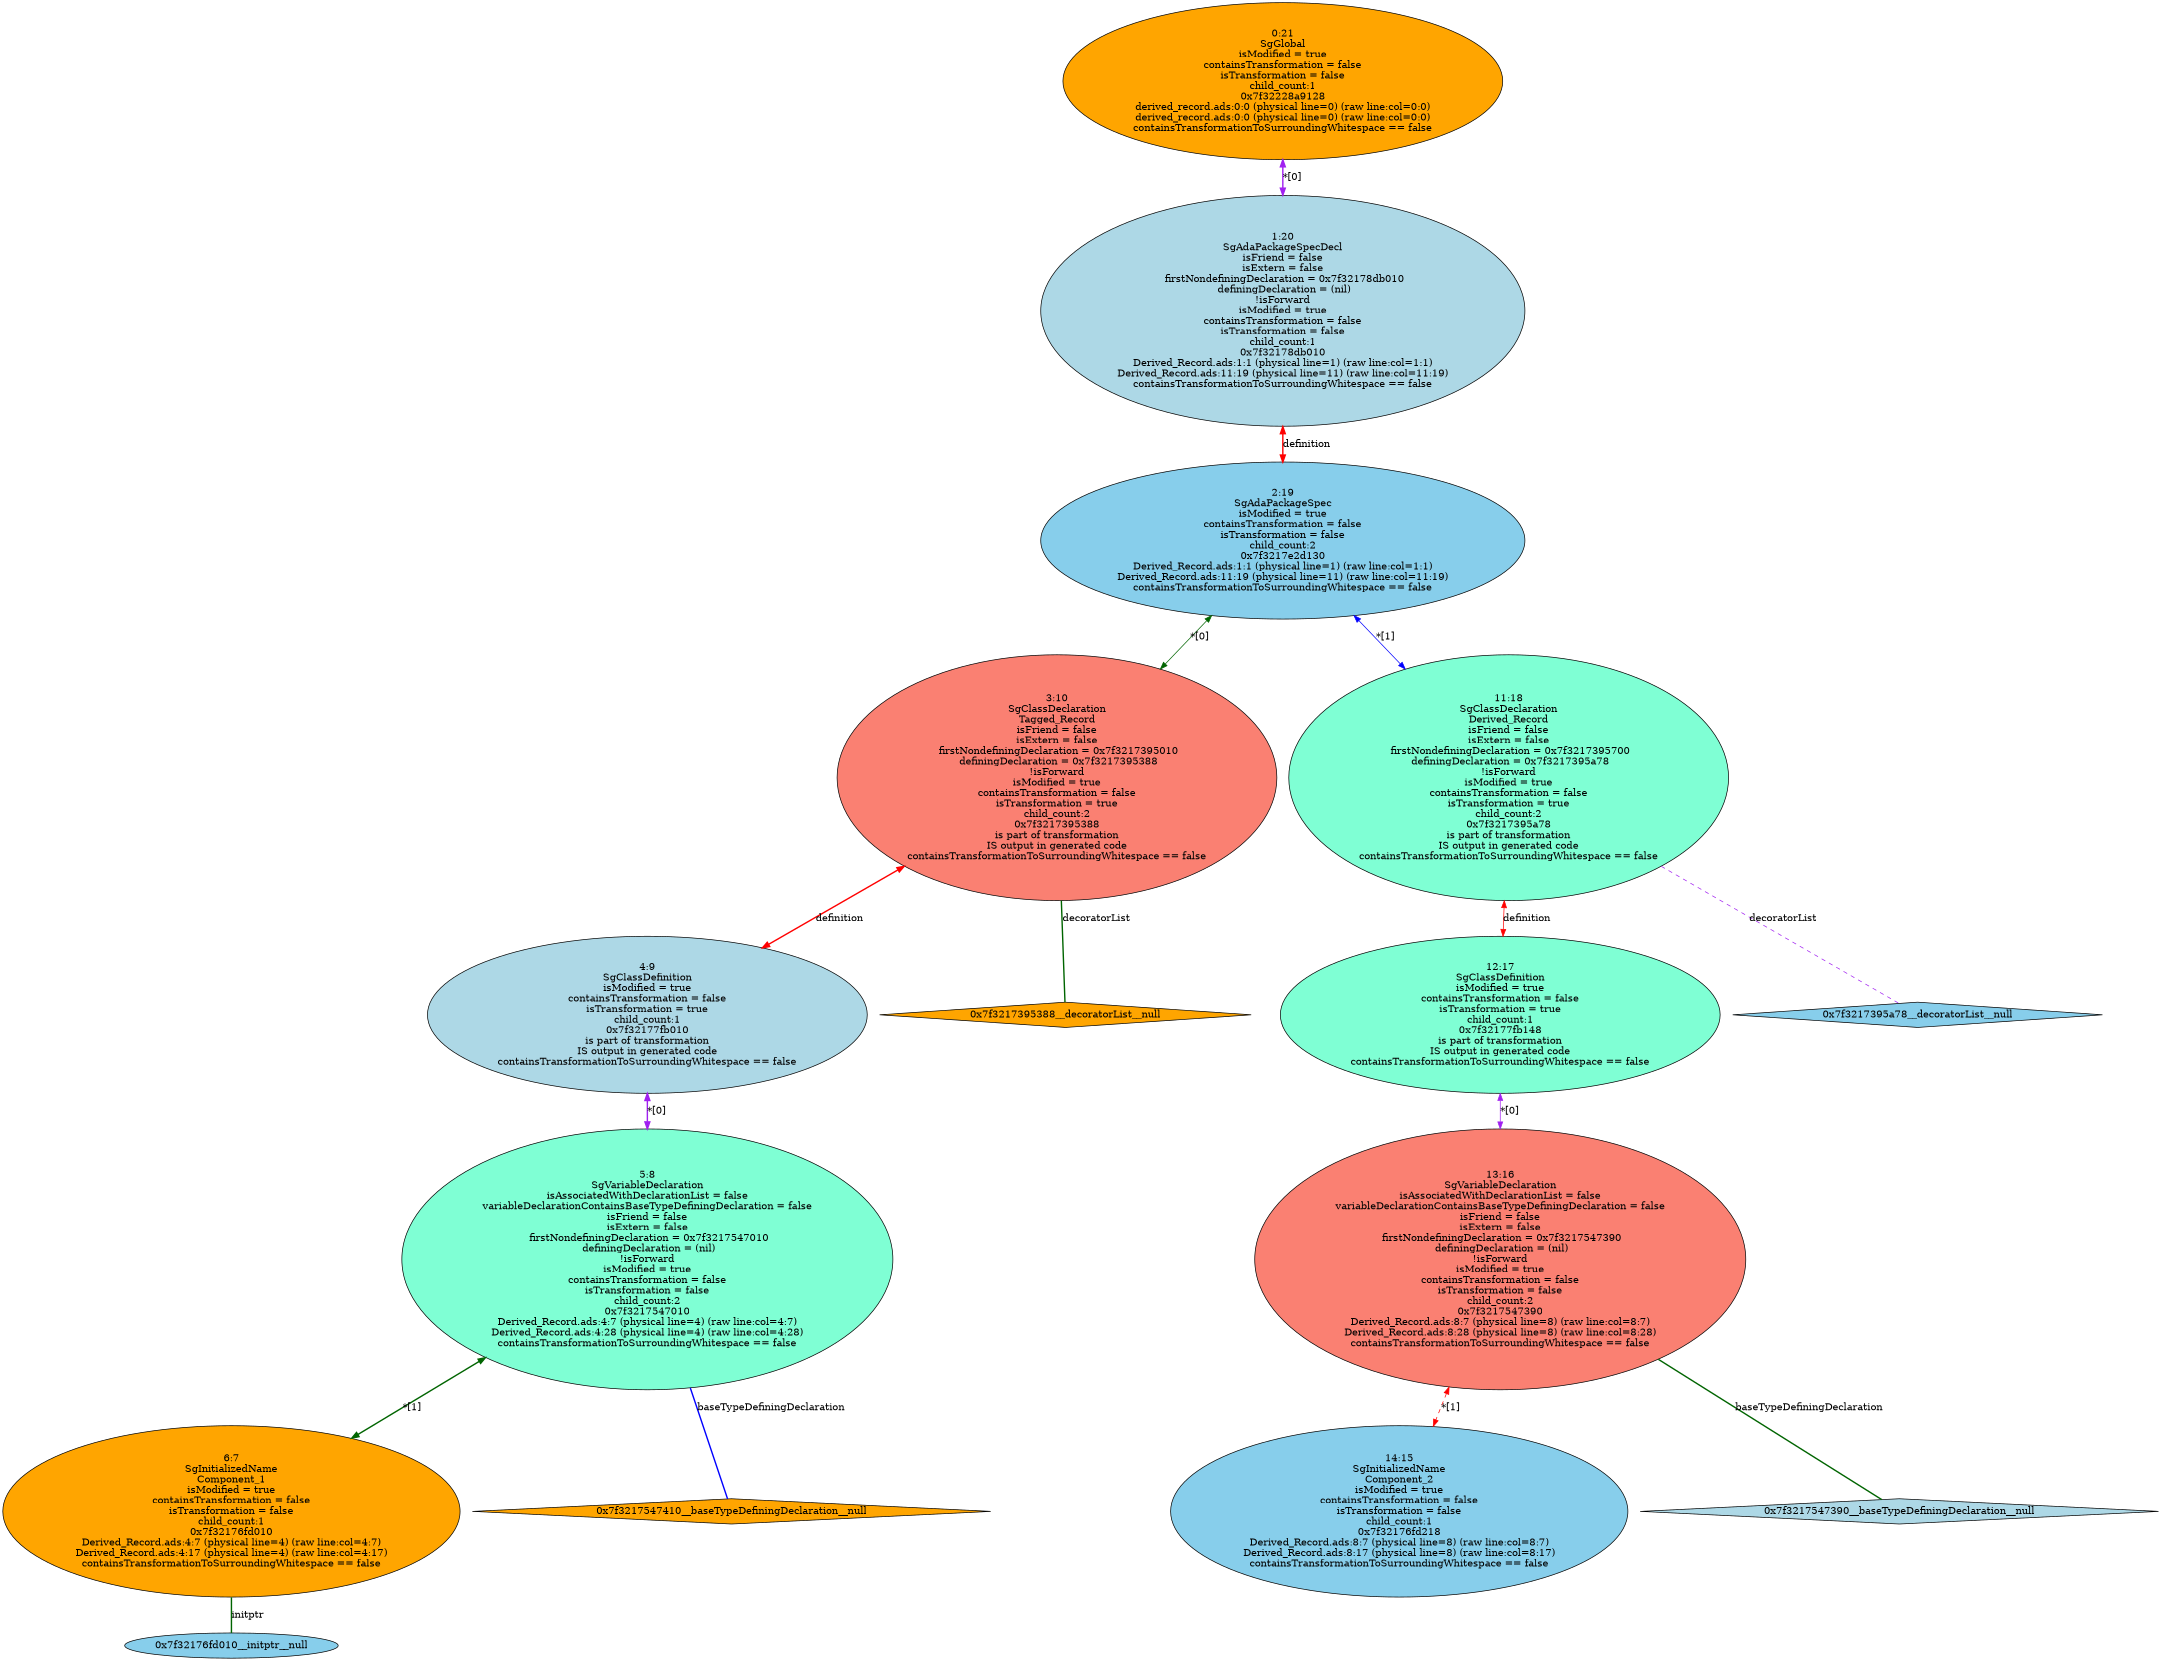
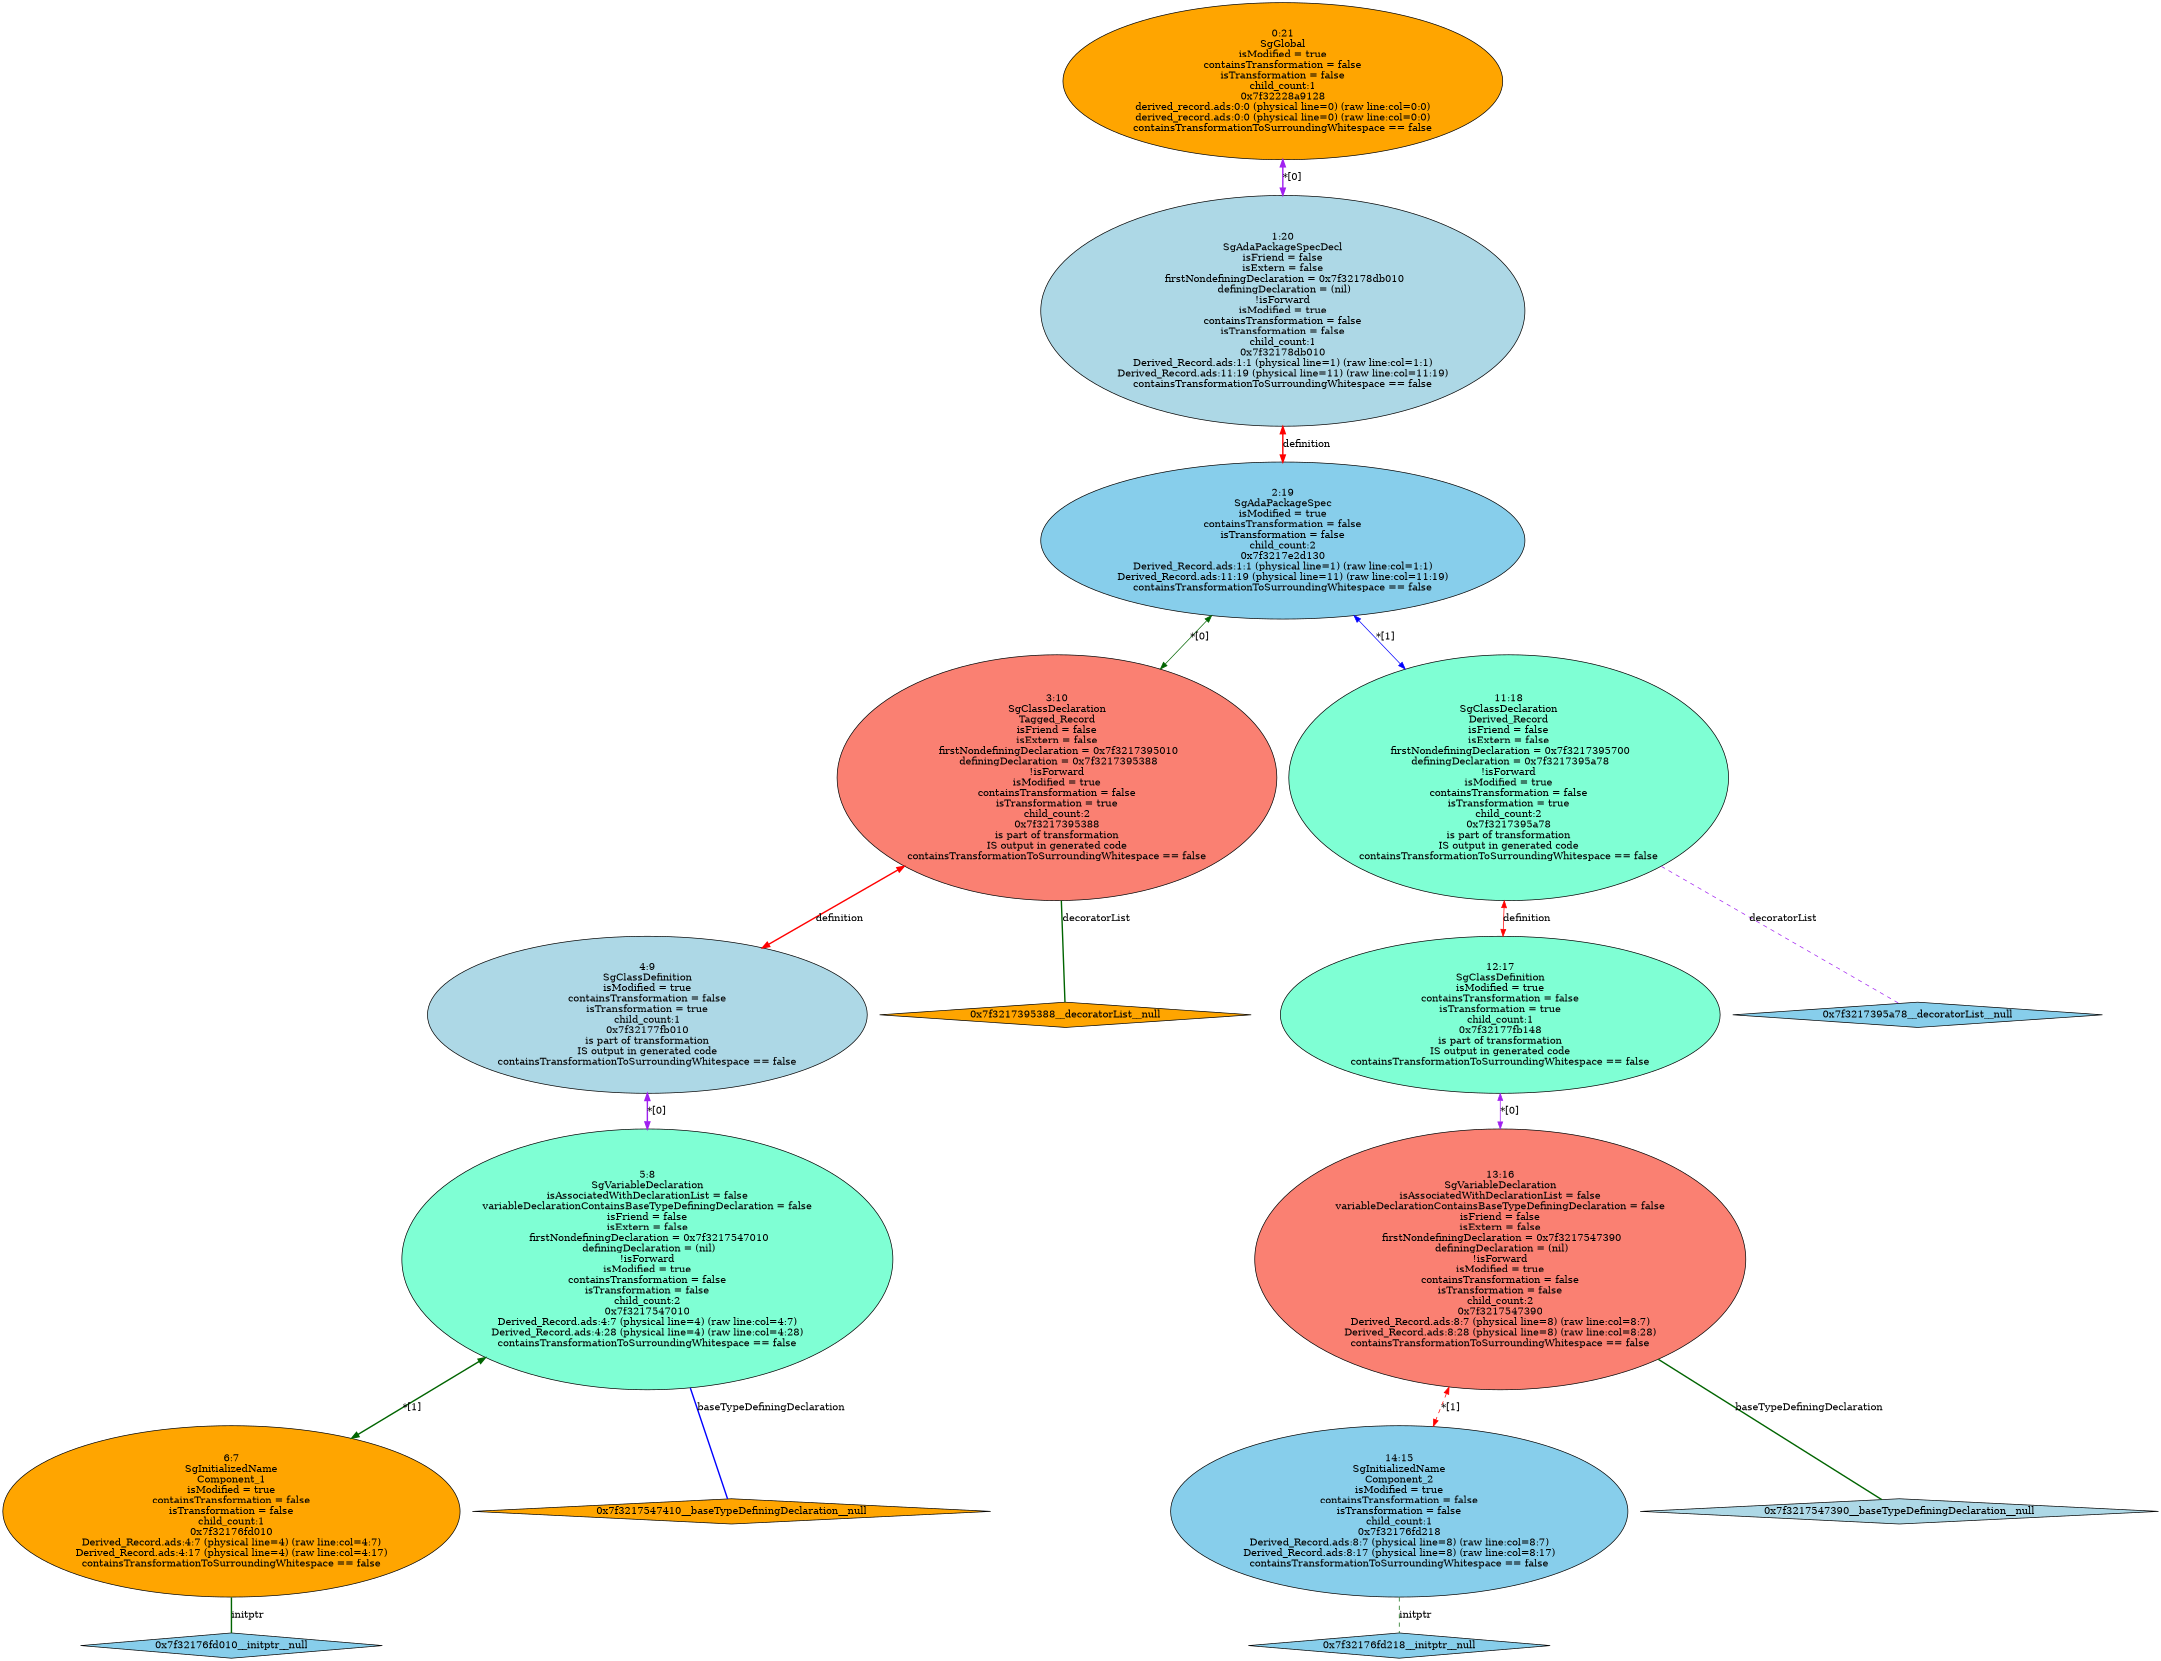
(231, 1646) -> (231, 1646)
none -> (1399, 1646)
